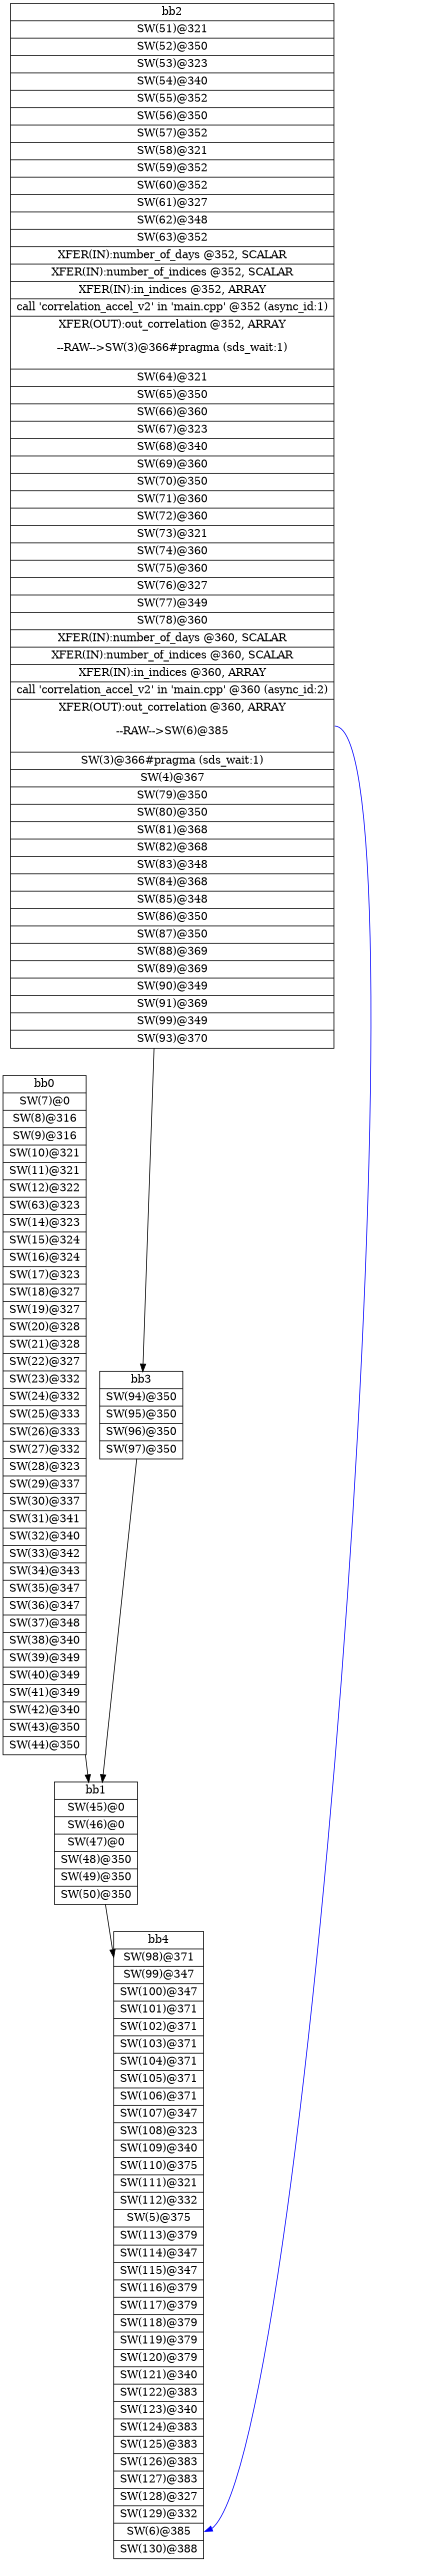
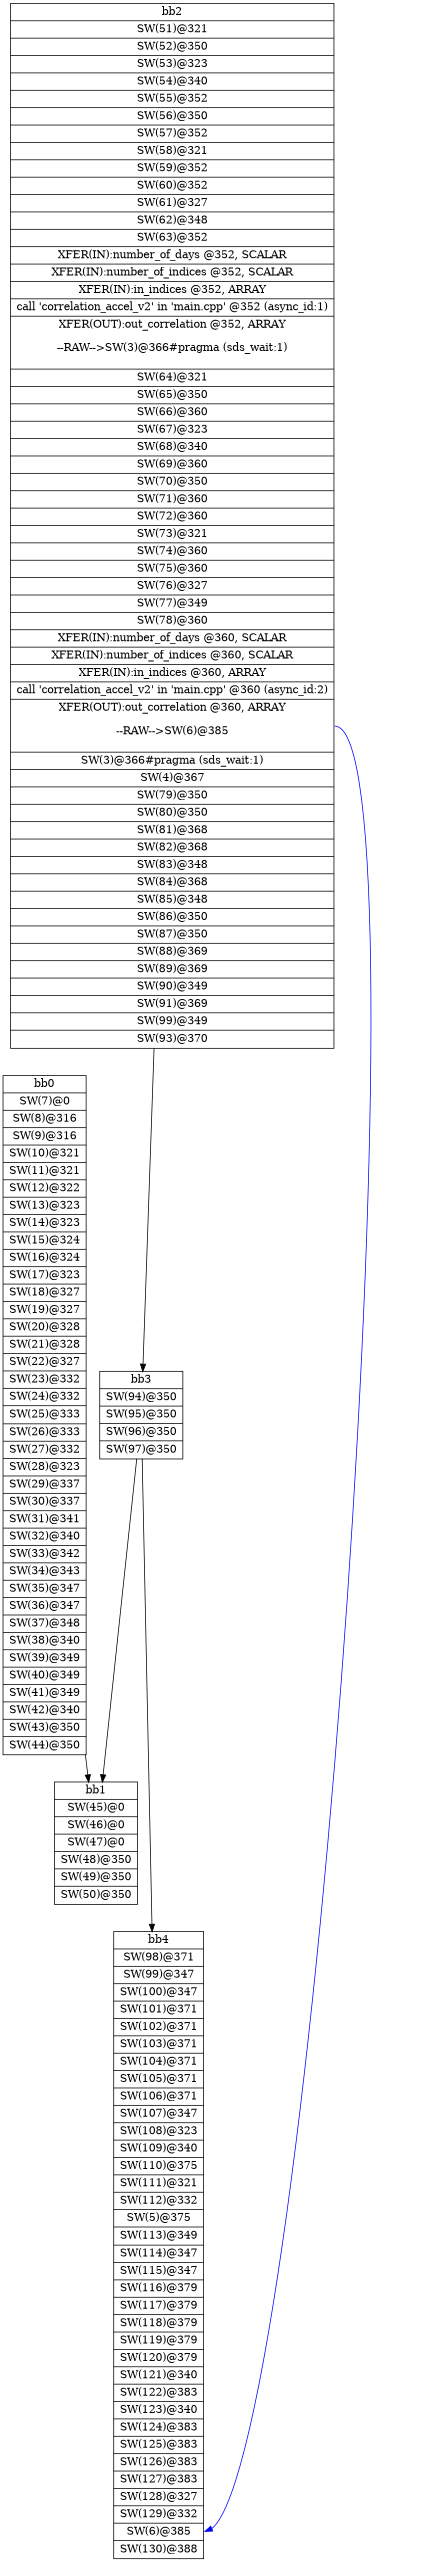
(45, 1205) -> (45, 1205)
(109, 1927) -> (147, 1691)
(159, 2236) -> (159, 2236)
